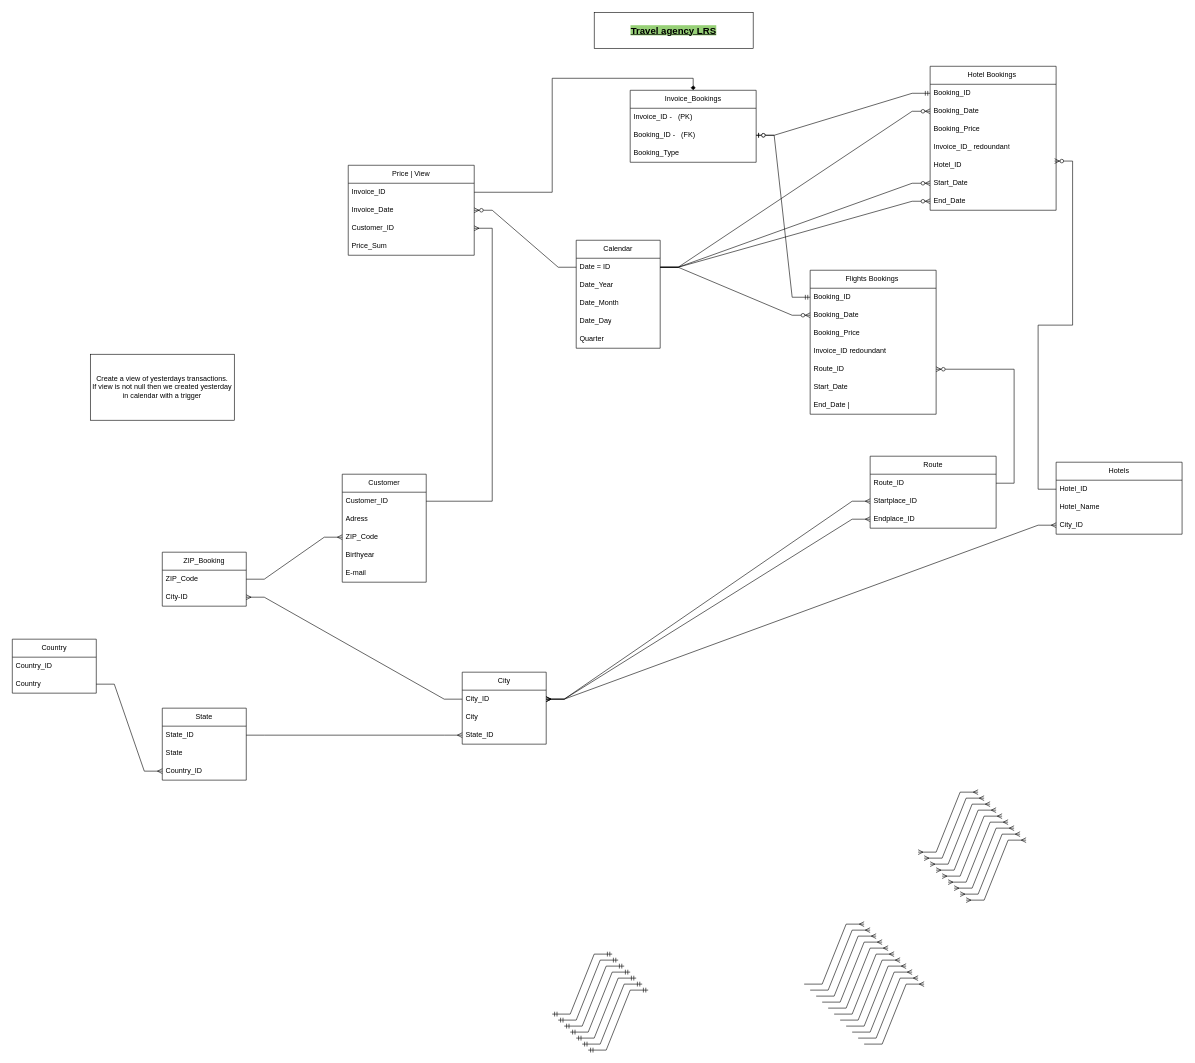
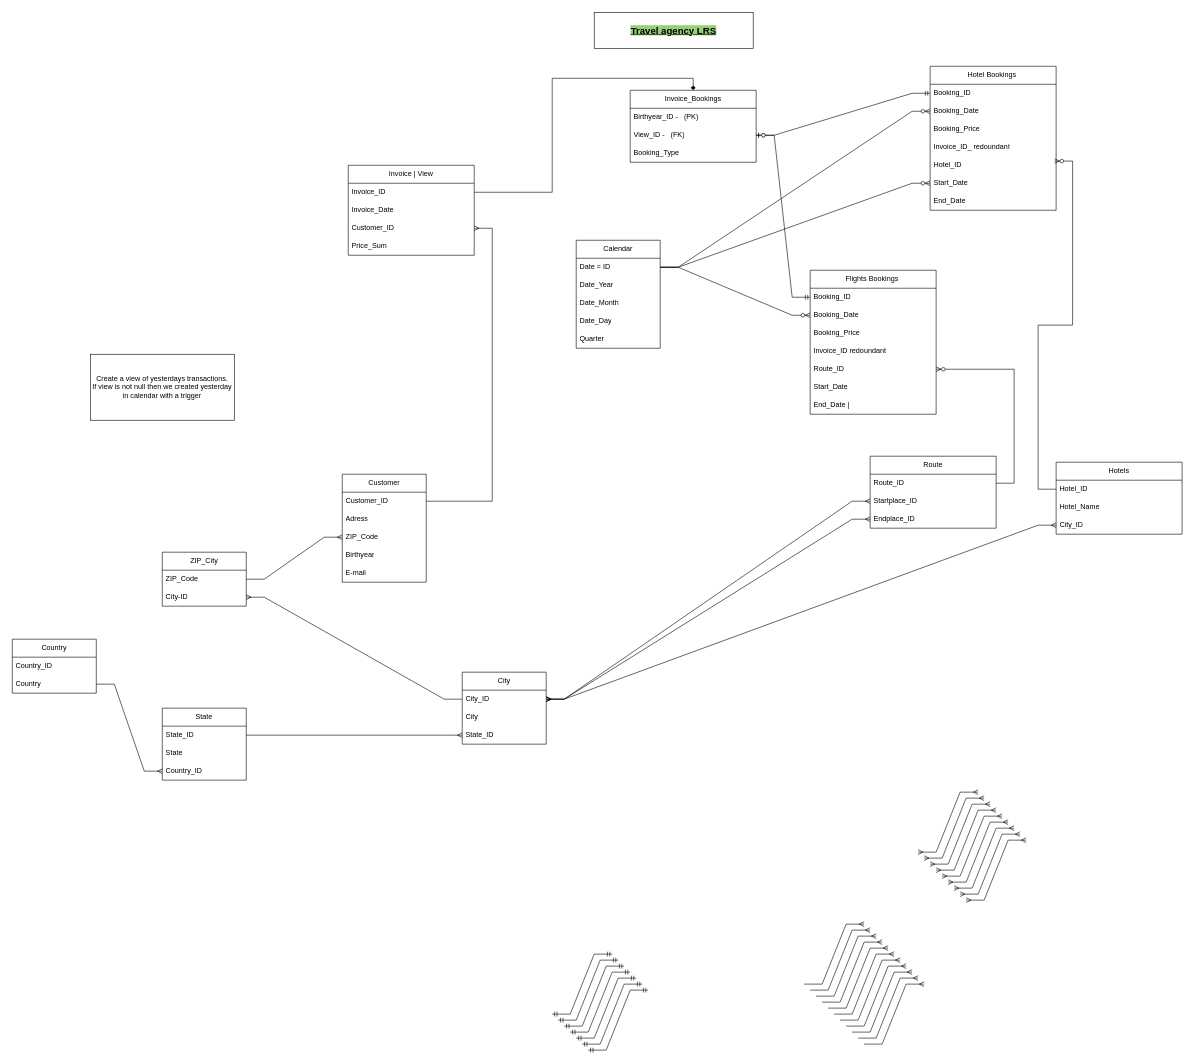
(669, 117) -> (673, 117)
(669, 135) -> (663, 135)
(411, 174) -> (411, 174)
(807, 231) -> none
(526, 239) -> none
(204, 561) -> (204, 561)
